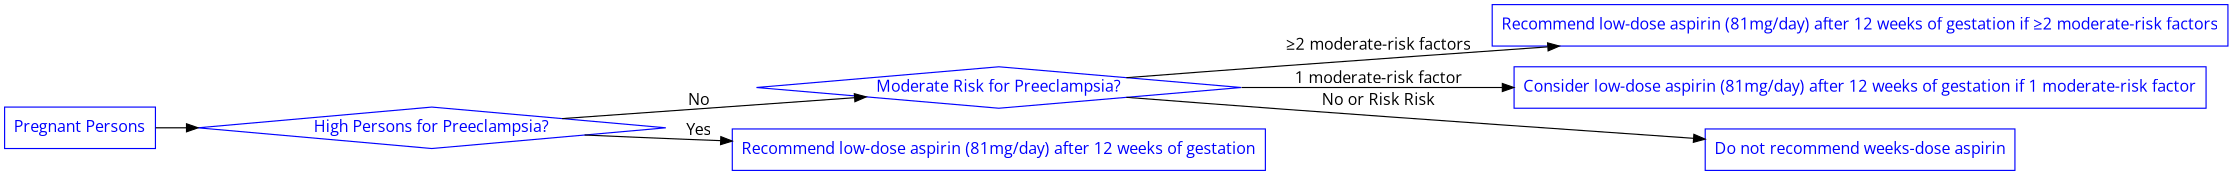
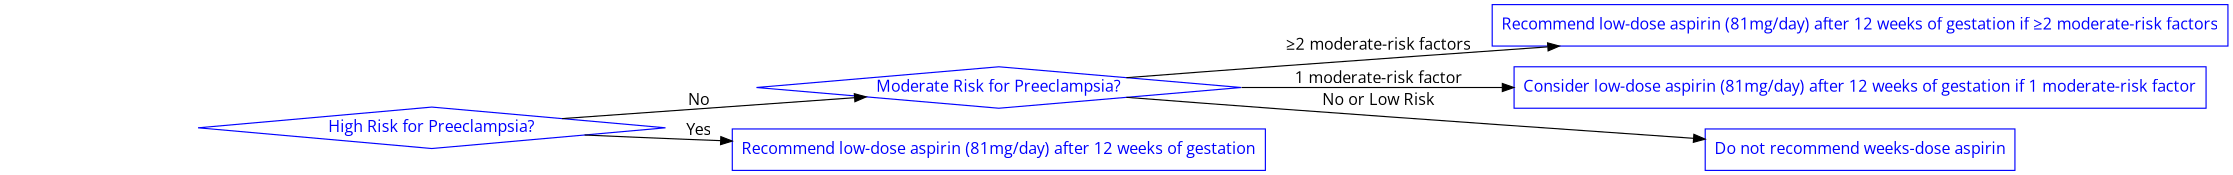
(1379, 101) -> (1379, 101)
(80, 128) -> none
(432, 128) -> (432, 128)
